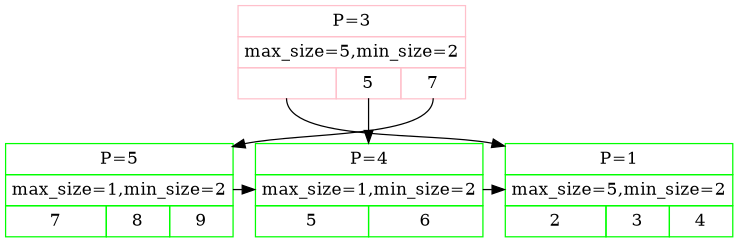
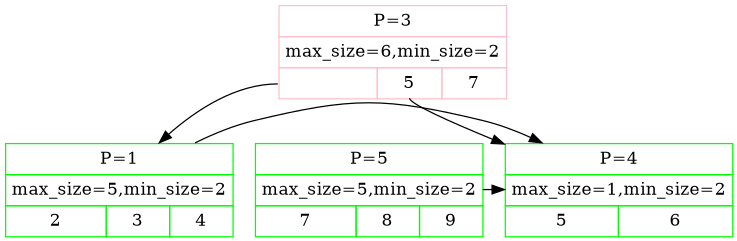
(352, 52) -> (393, 52)
(325, 135) -> none
(119, 190) -> (369, 190)
(487, 190) -> (362, 103)
